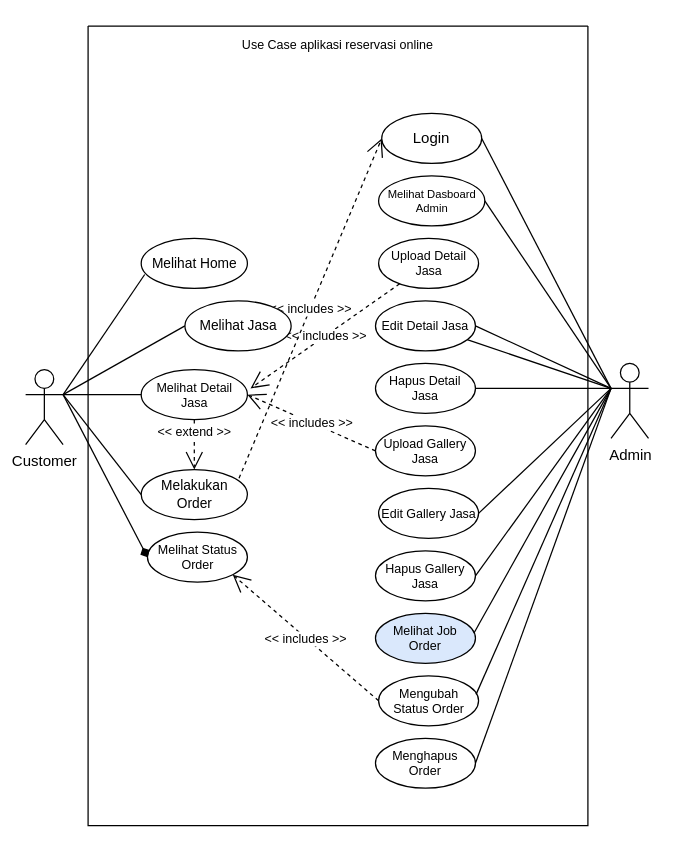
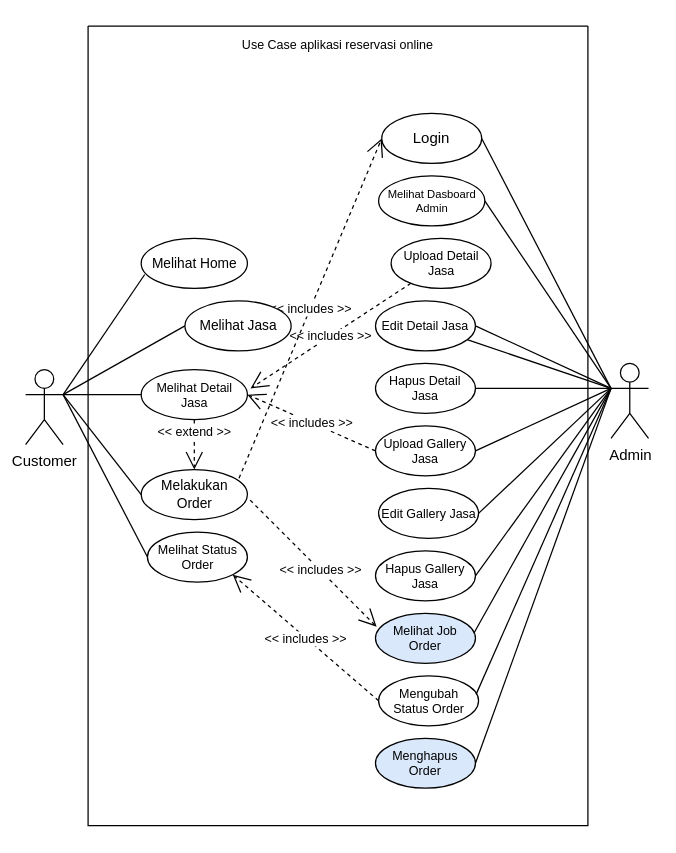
(429, 263) -> (441, 263)
none -> (540, 421)
(142, 547) -> (144, 551)
none -> (312, 562)
(426, 763) -> (426, 763)
